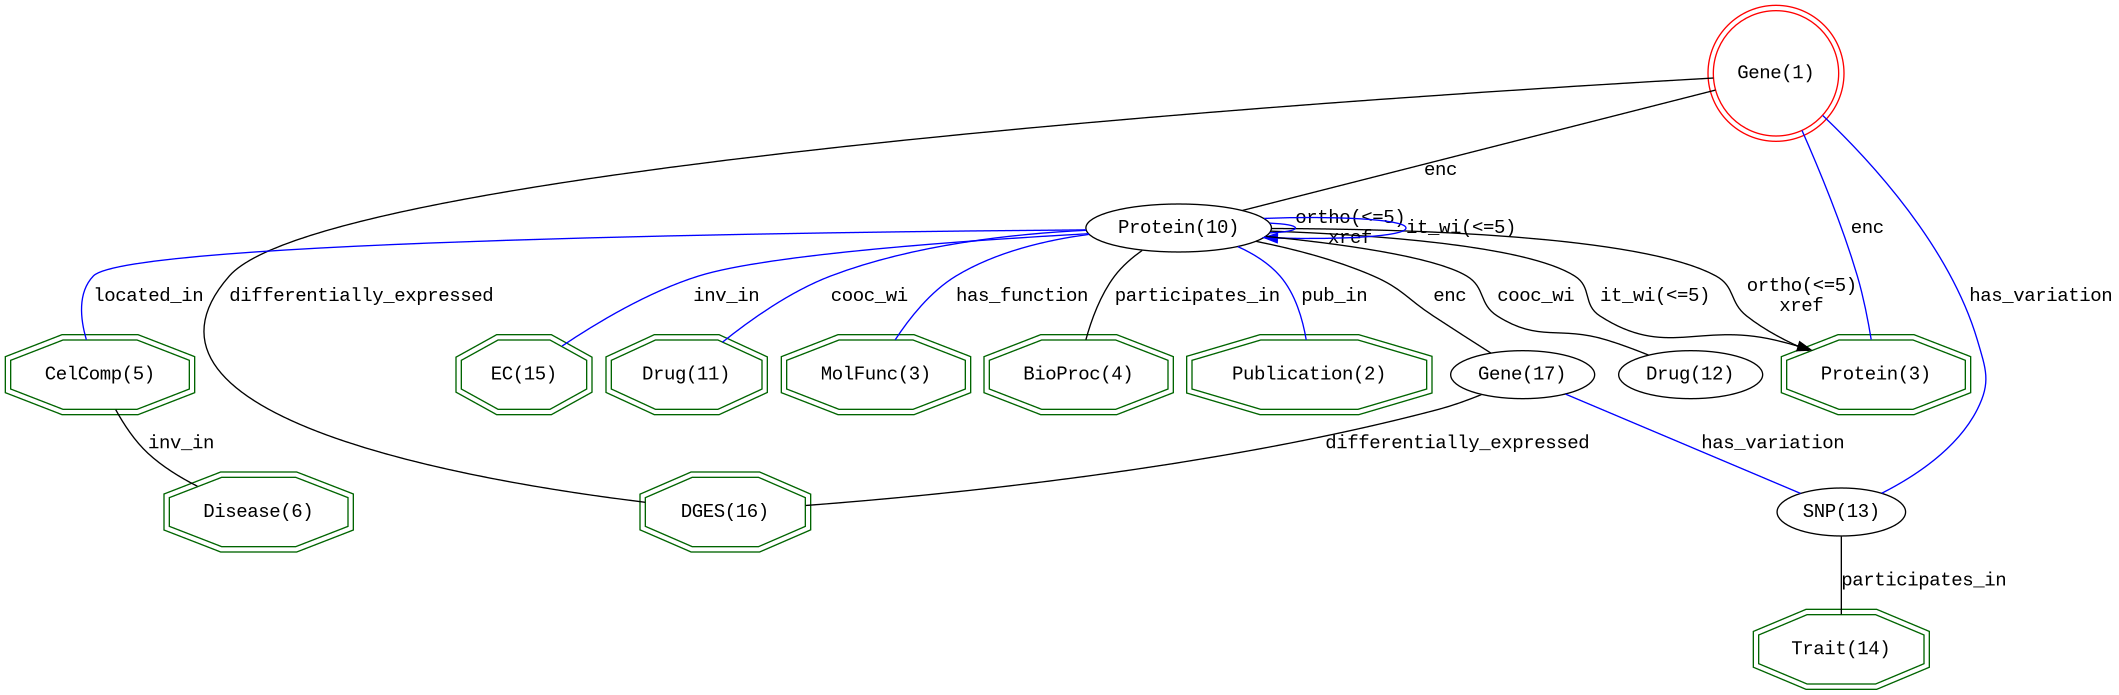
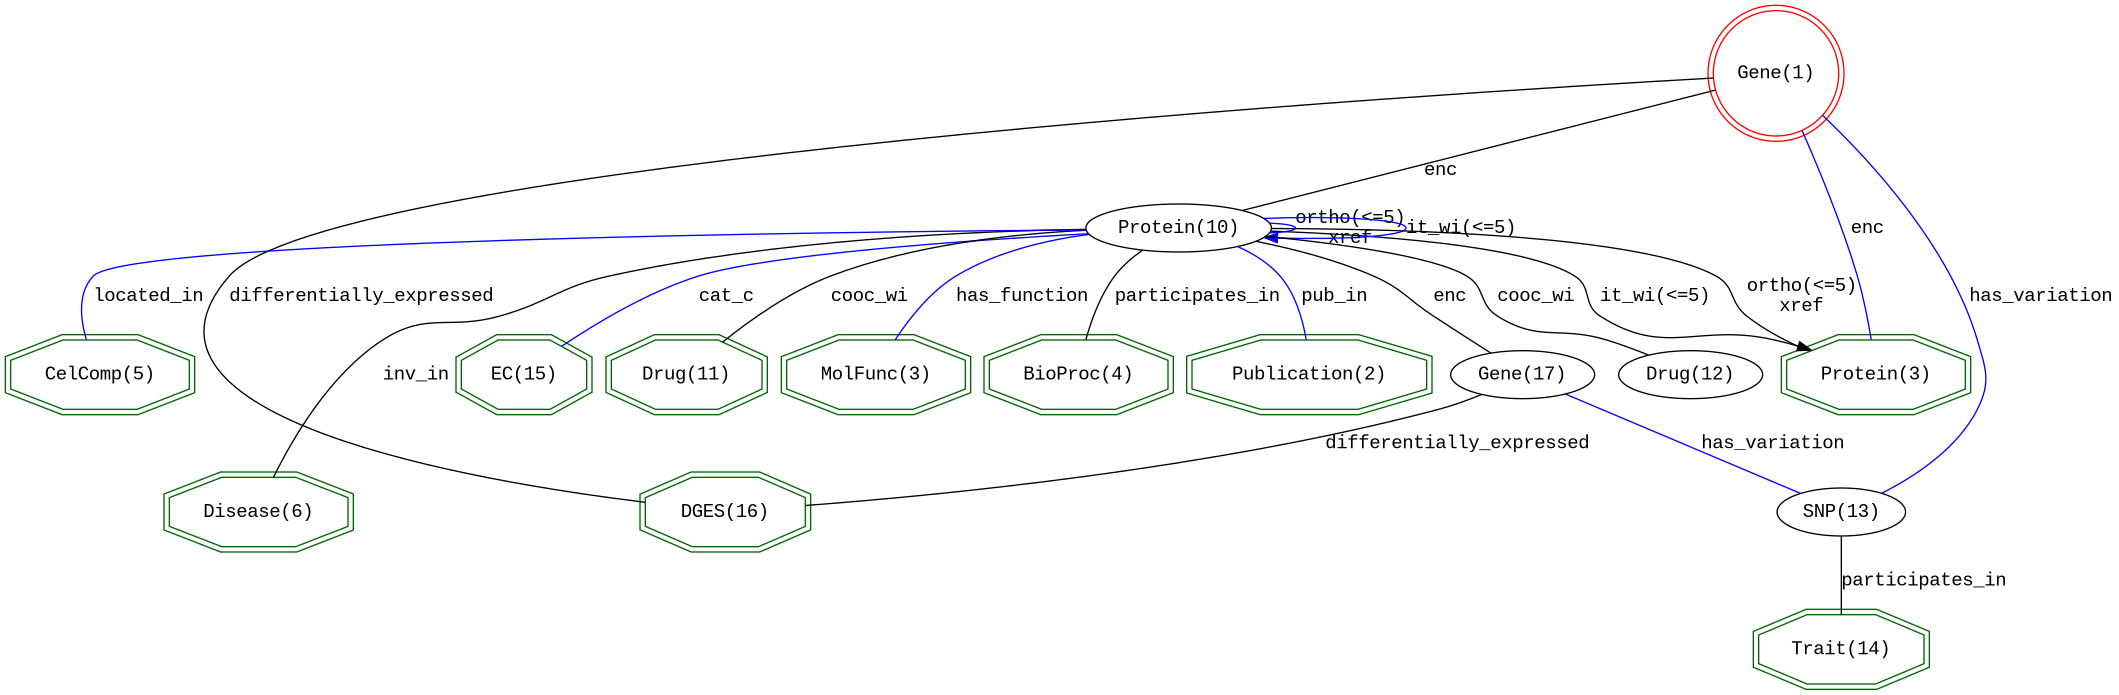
(894, 256) -> (894, 256)
(727, 296) -> (727, 296)
(150, 455) -> (641, 270)
